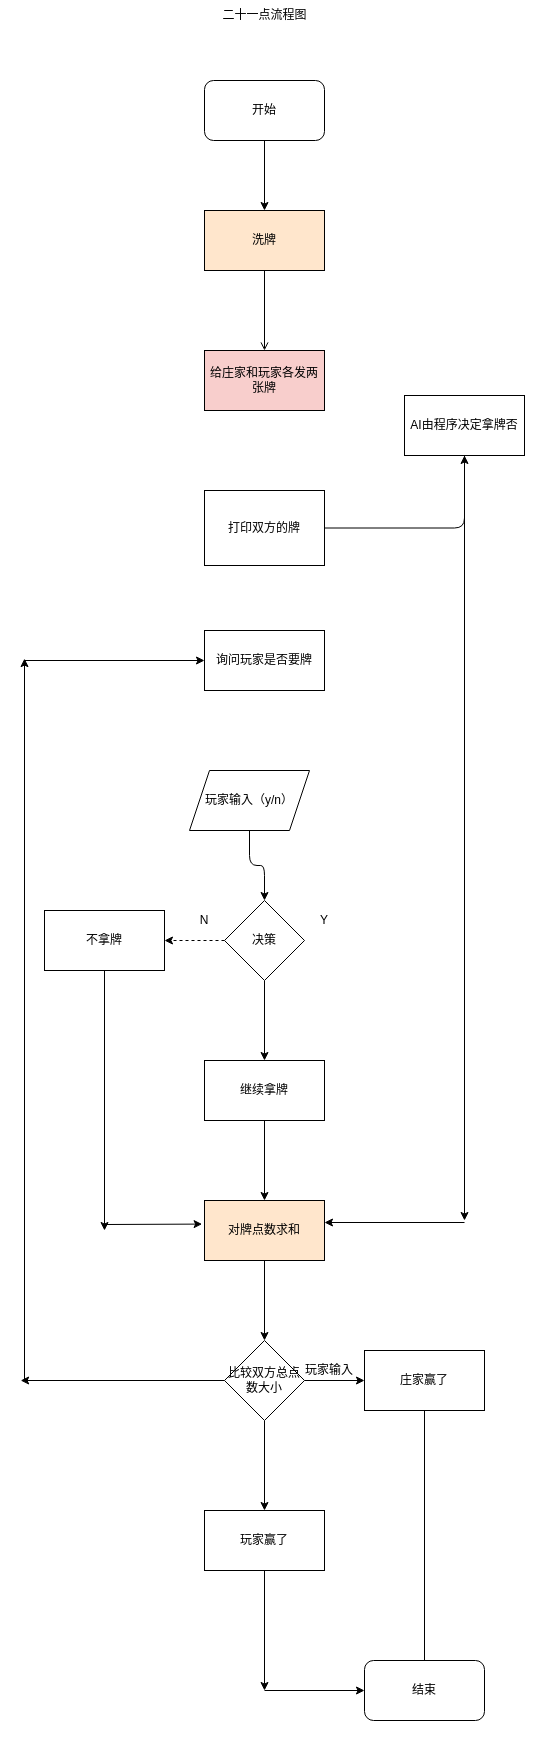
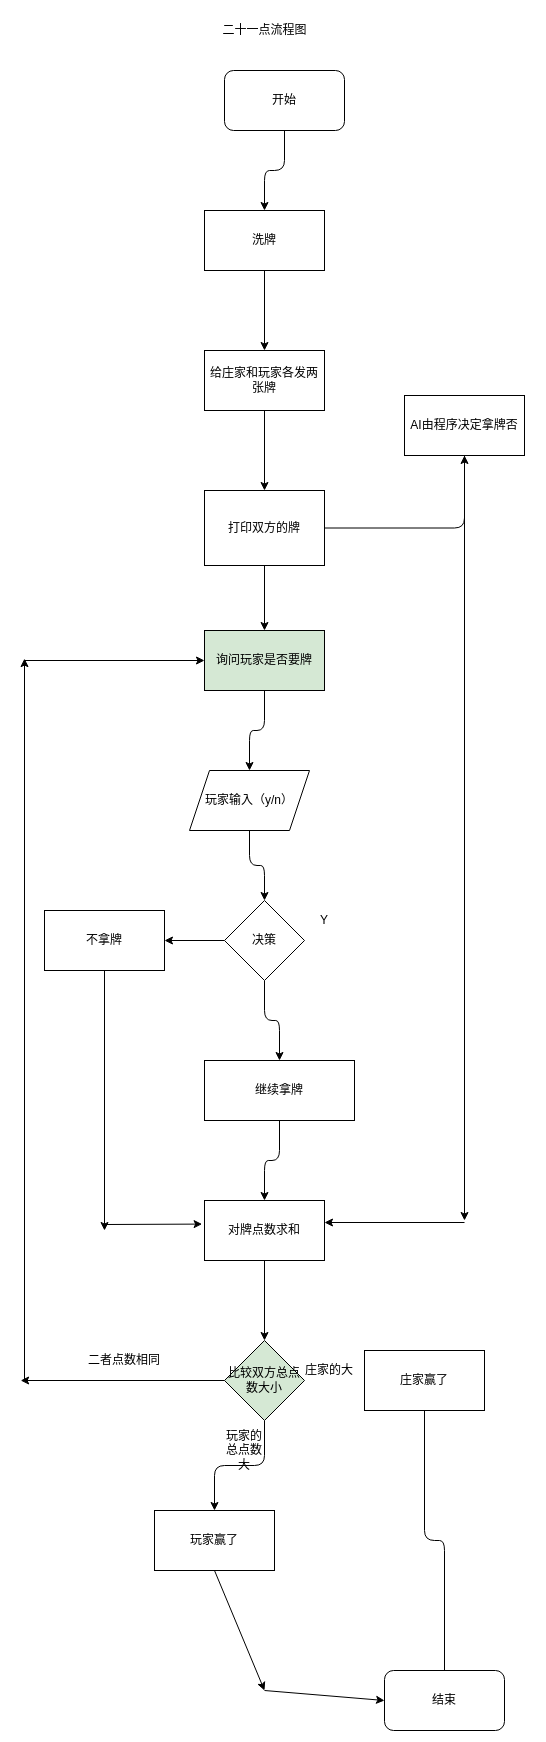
(265, 16) -> (265, 31)
(265, 111) -> (285, 101)
(265, 241) -> (265, 241)
(265, 344) -> (265, 342)
(265, 381) -> (265, 381)
none -> (265, 447)
none -> (265, 595)
(265, 661) -> (265, 661)
none -> (260, 730)
(205, 921) -> none
(197, 941) -> (197, 941)
(265, 1091) -> (280, 1091)
(265, 1231) -> (265, 1231)
none -> (125, 1361)
(330, 1371) -> (330, 1371)
(265, 1381) -> (265, 1381)
(331, 1381) -> none
none -> (245, 1451)
(265, 1541) -> (215, 1541)
(425, 1691) -> (445, 1701)
